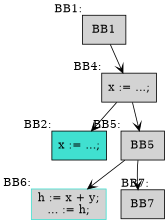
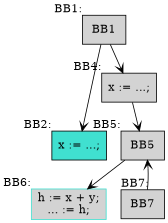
(107, 114) -> (92, 84)
(137, 171) -> (148, 179)
